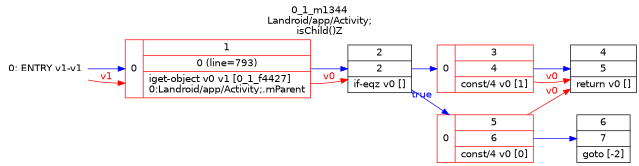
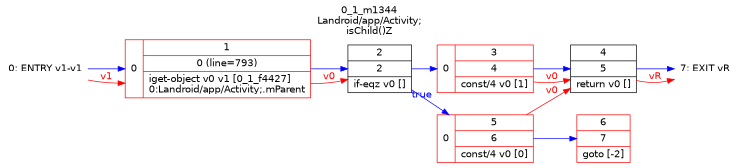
none -> (705, 69)
(603, 139) -> (603, 139)
